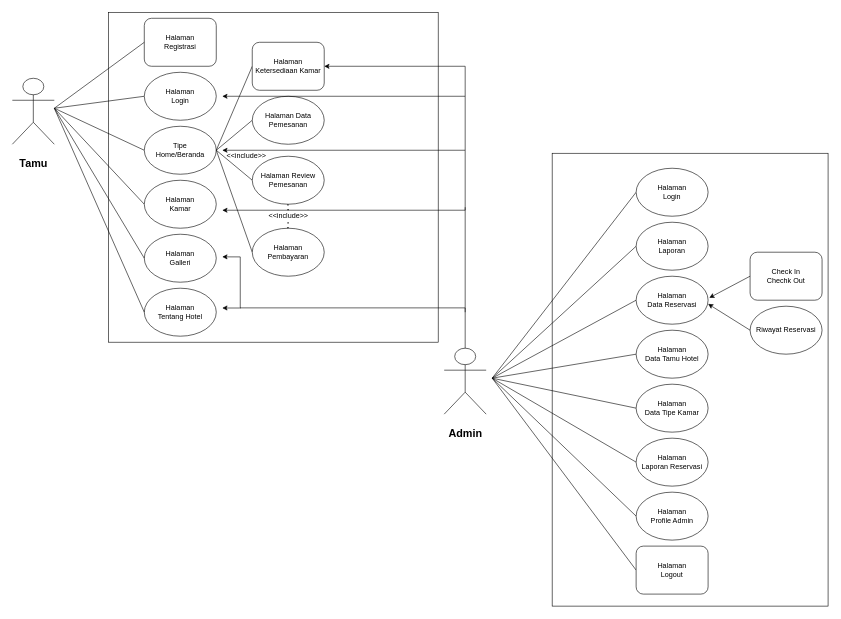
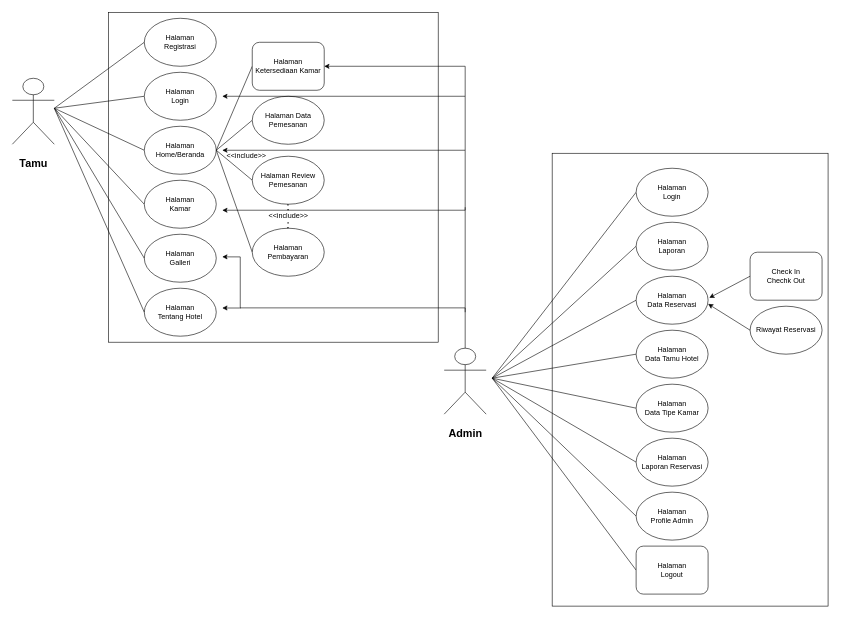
(180, 42) -> (180, 42)
(180, 150) -> (180, 150)
